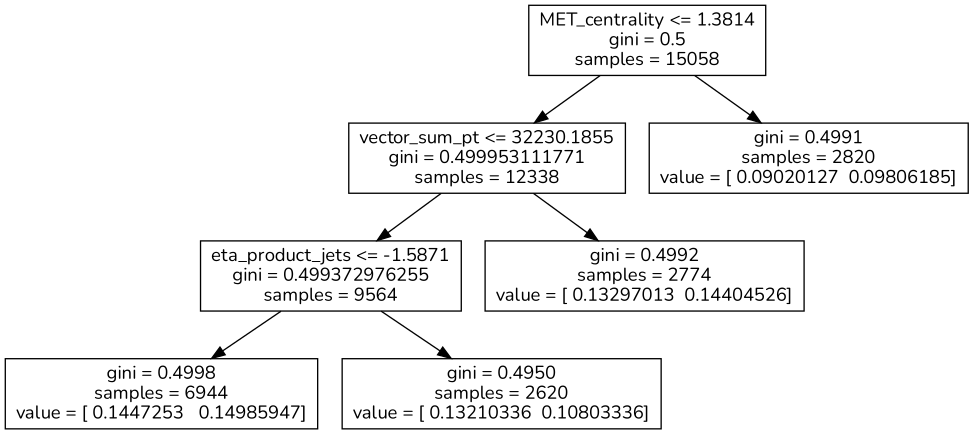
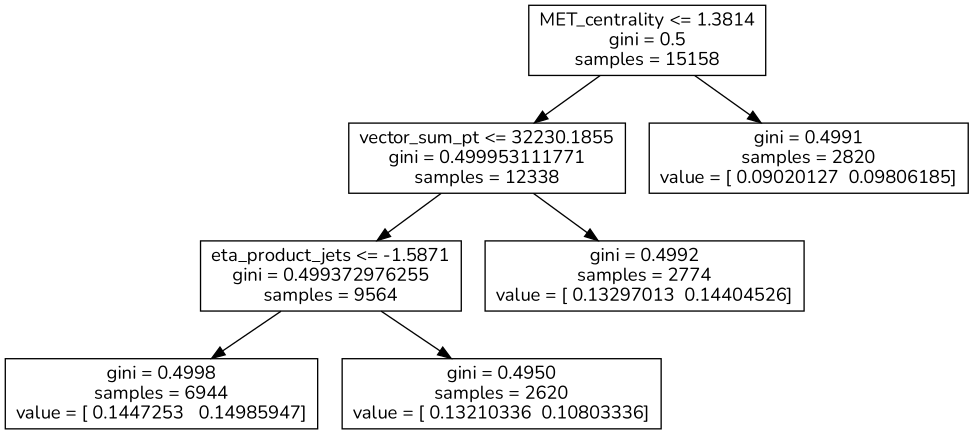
(647, 40) -> (647, 40)
